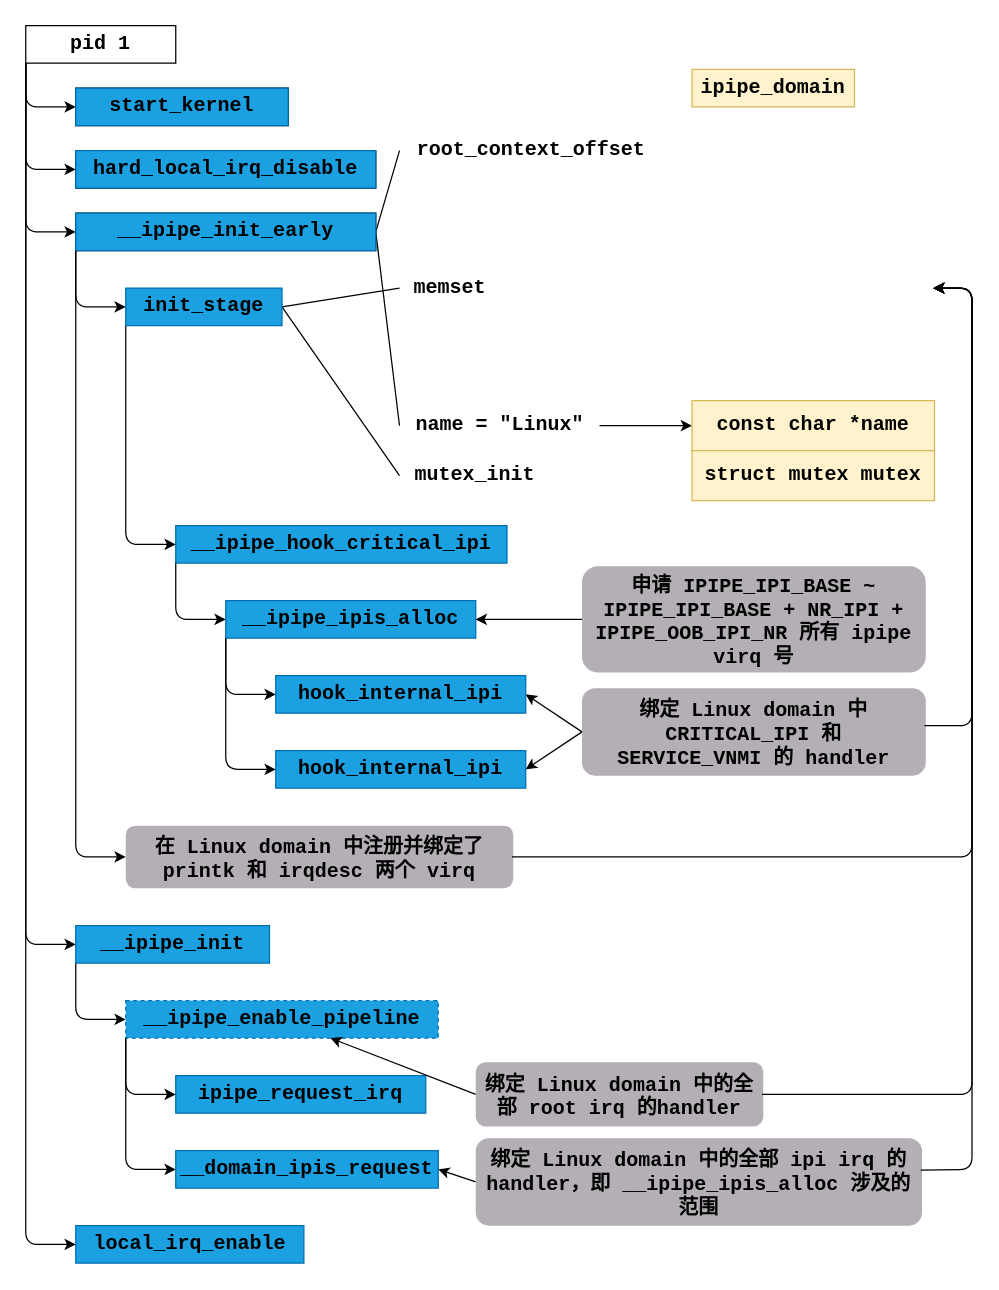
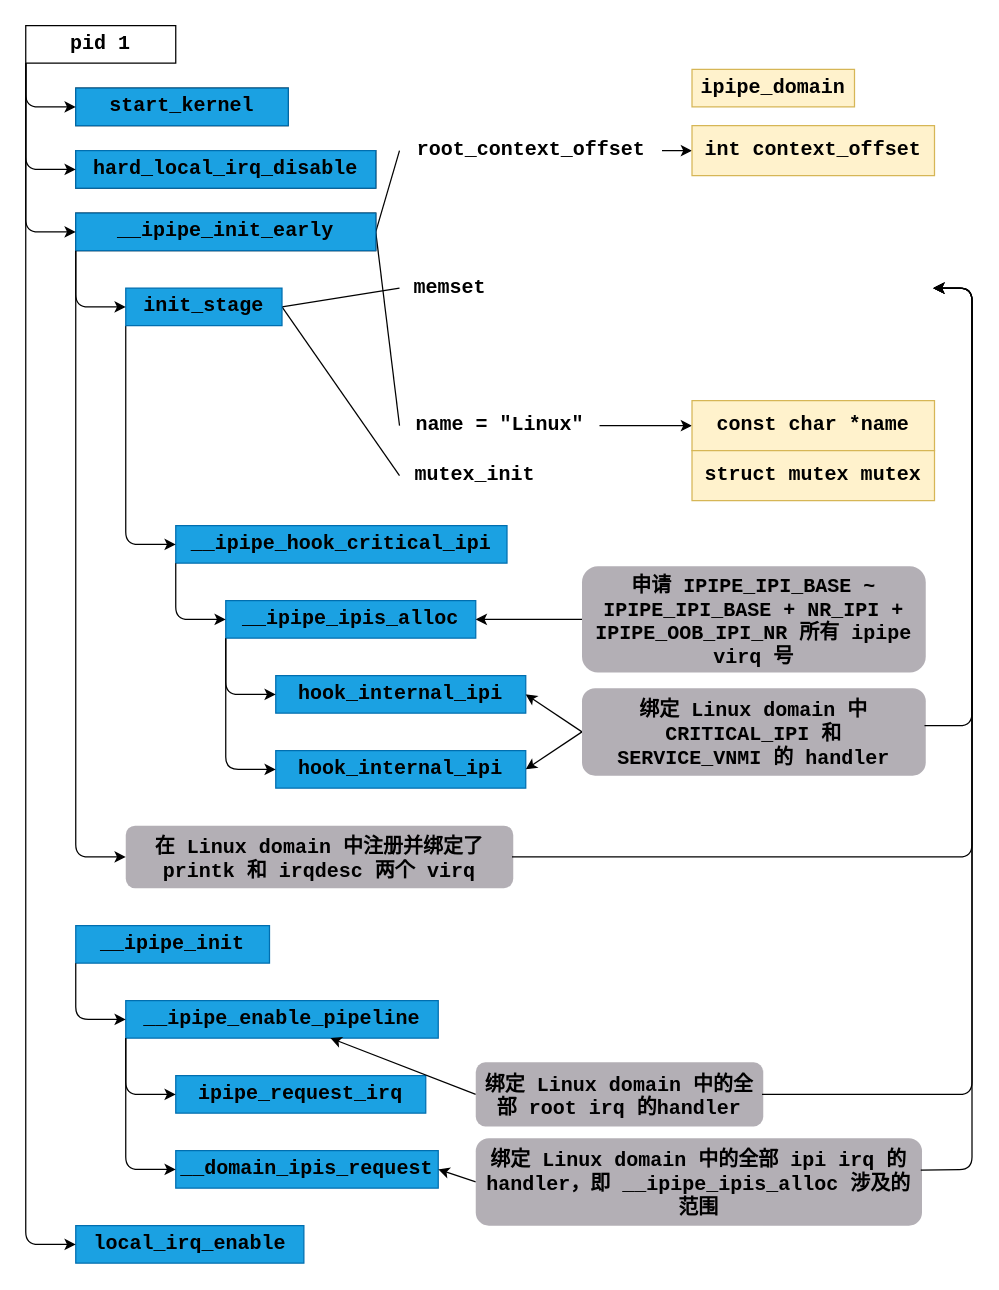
none -> (673, 151)
none -> (813, 151)
(48, 944) -> none
(282, 1019) -> (282, 1019)
